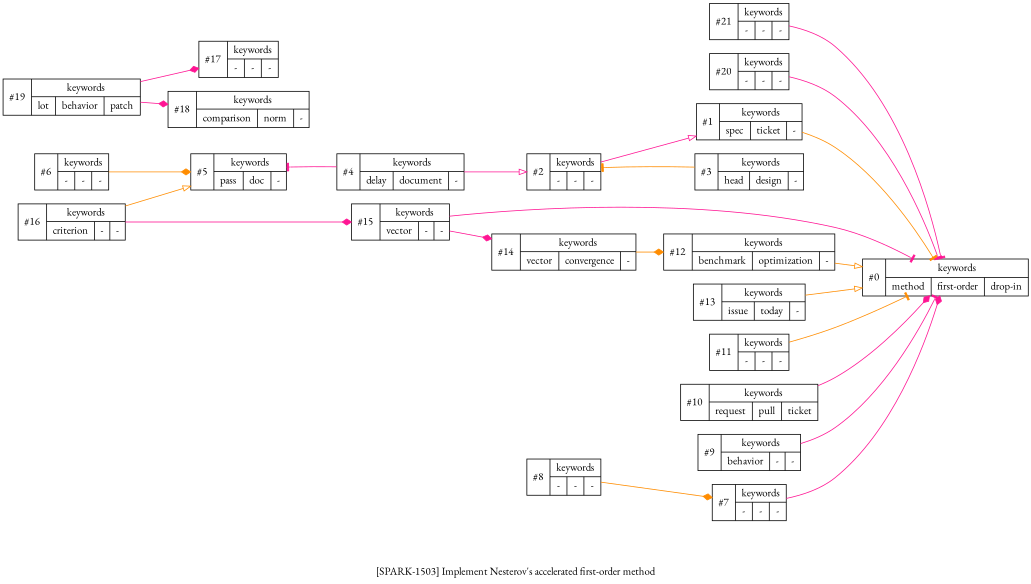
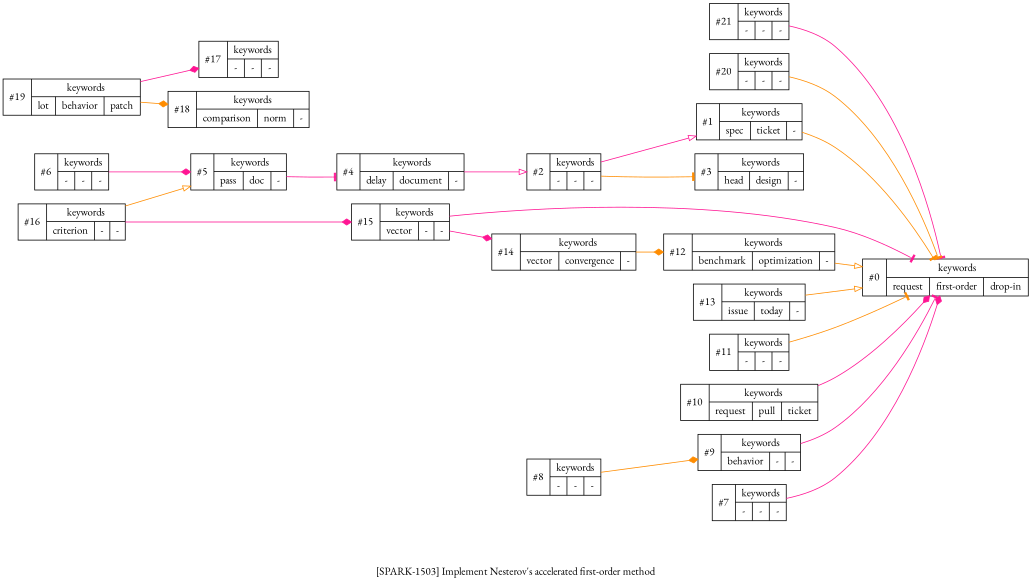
(150, 103) -> (150, 103)
(883, 148) -> (883, 148)
(314, 167) -> (309, 177)
(650, 167) -> (646, 177)
(145, 172) -> (145, 172)
(908, 286) -> (908, 286)
(652, 489) -> (645, 466)
